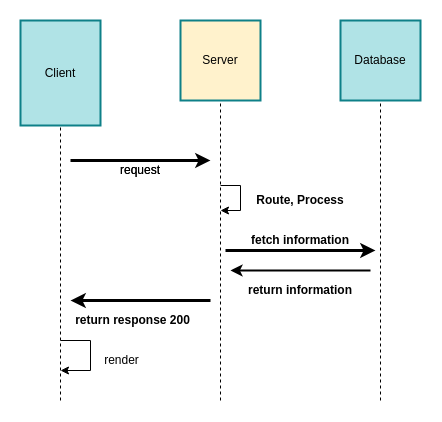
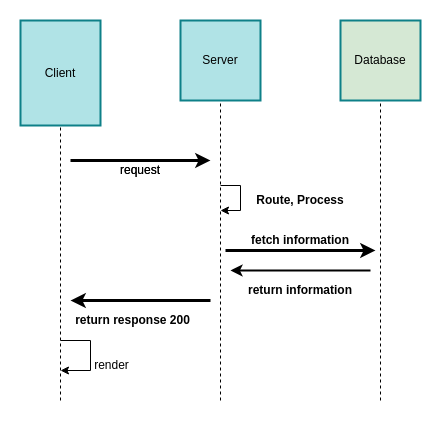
(221, 61) -> (221, 61)
(381, 61) -> (381, 61)
(122, 361) -> (112, 366)
